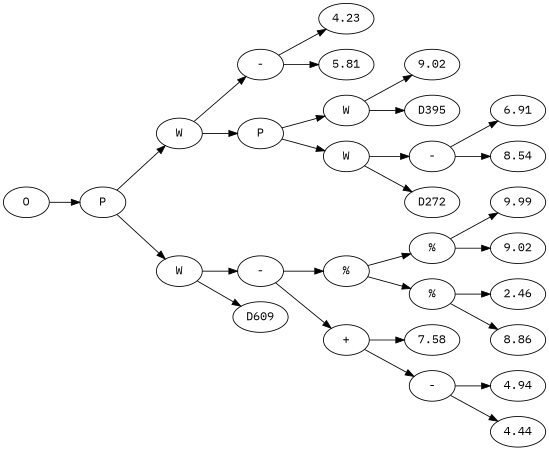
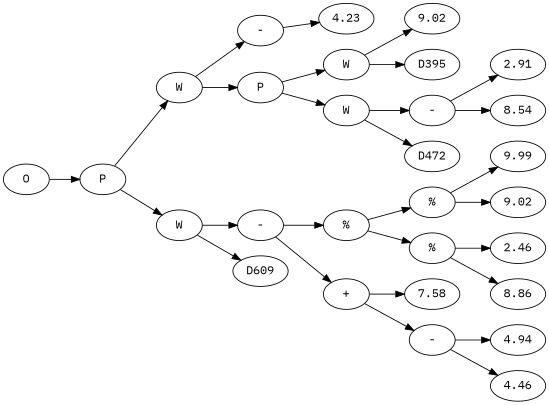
(346, 65) -> none
(518, 111) -> (518, 65)
(432, 202) -> (432, 156)
(518, 432) -> (518, 386)
